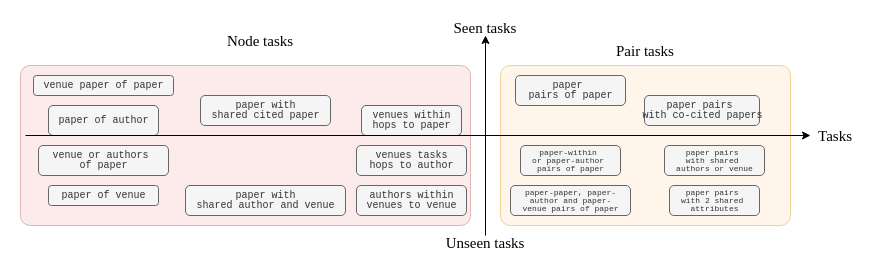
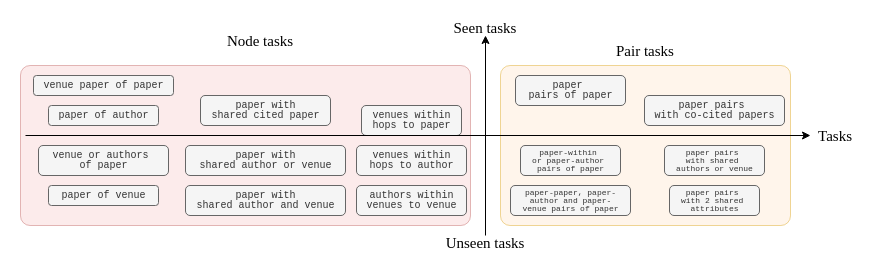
(702, 111) -> (715, 111)
(104, 121) -> (104, 116)
none -> (266, 161)
(412, 161) -> (412, 161)
